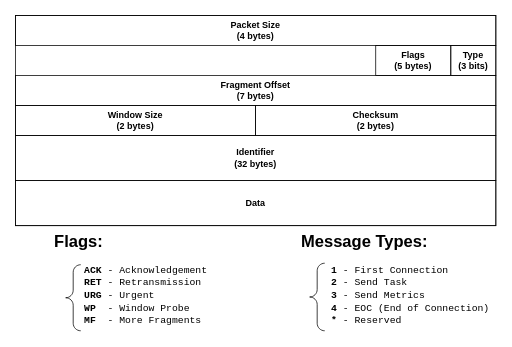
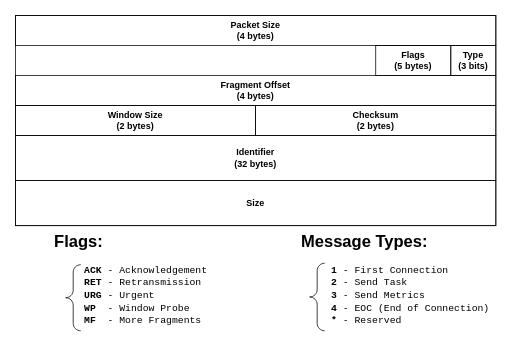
(255, 90) -> (255, 90)
(255, 203) -> (255, 203)
